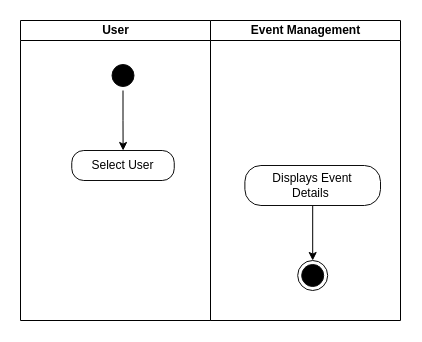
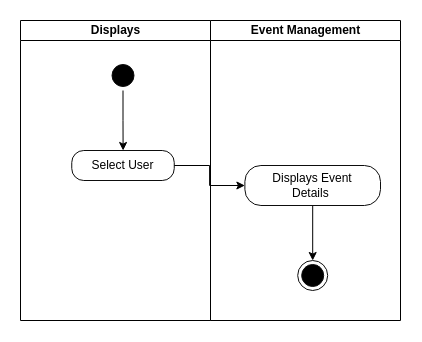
(116, 31) -> (116, 31)
none -> (190, 166)
